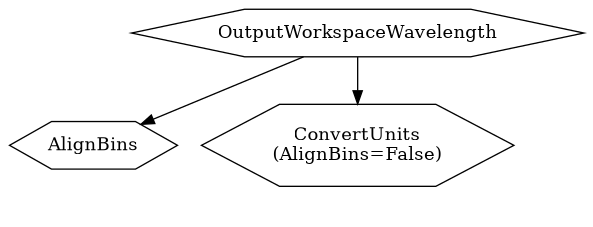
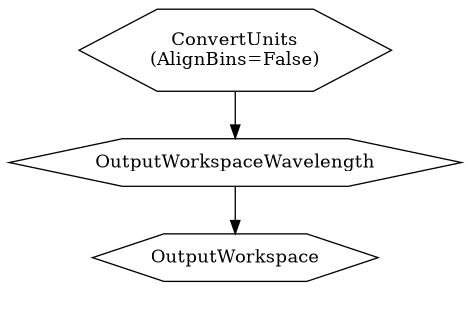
(358, 74) -> (235, 108)
(94, 145) -> (235, 258)
